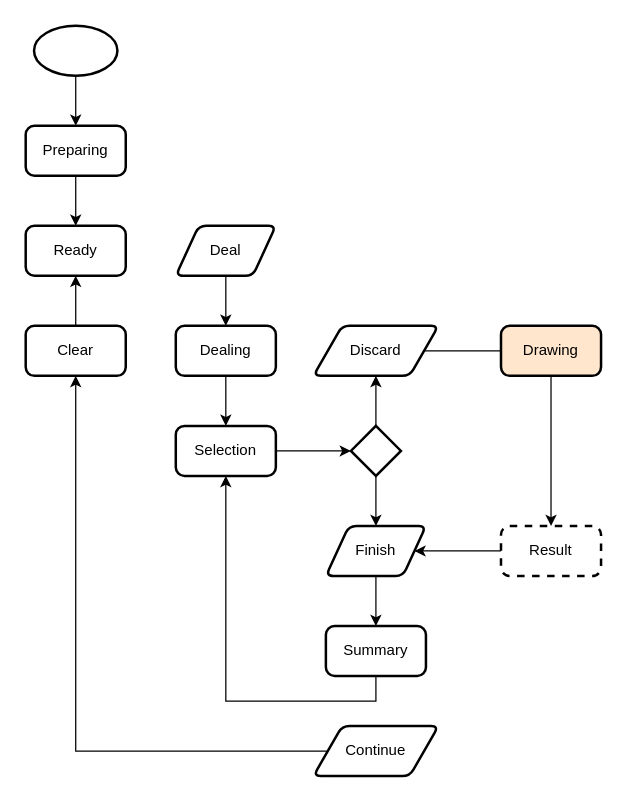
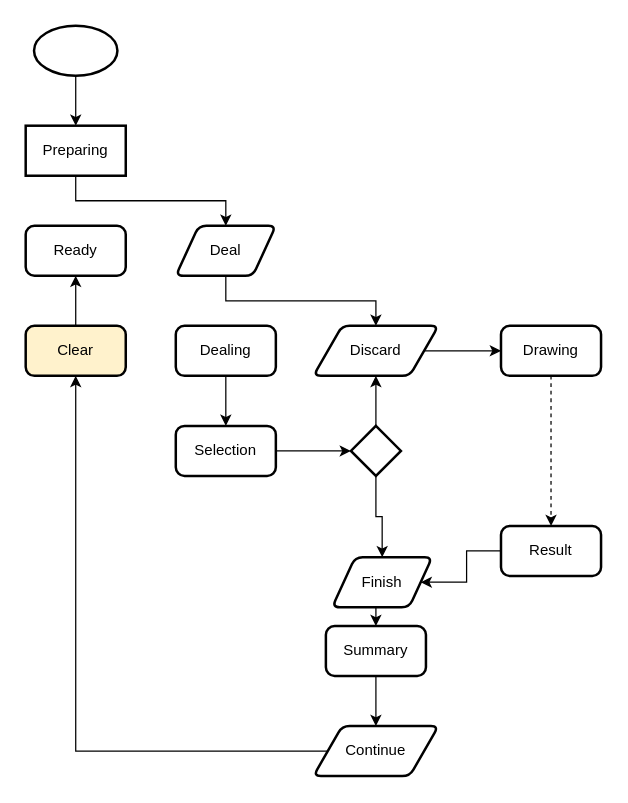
(76, 151) -> (76, 151)
(76, 208) -> (158, 201)
(226, 308) -> (308, 301)
(76, 351) -> (76, 351)
(494, 351) -> (491, 351)
(551, 351) -> (551, 351)
(551, 448) -> (551, 448)
(376, 551) -> (382, 582)
(551, 551) -> (551, 551)
(226, 669) -> (376, 708)
